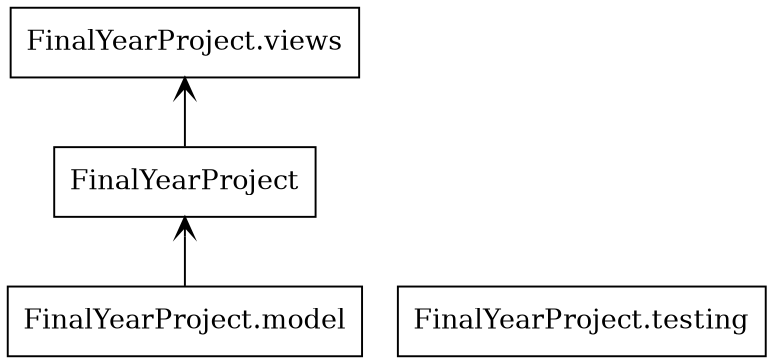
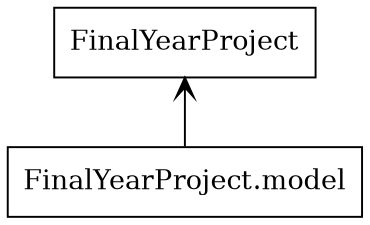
(185, 43) -> none
(582, 321) -> none
